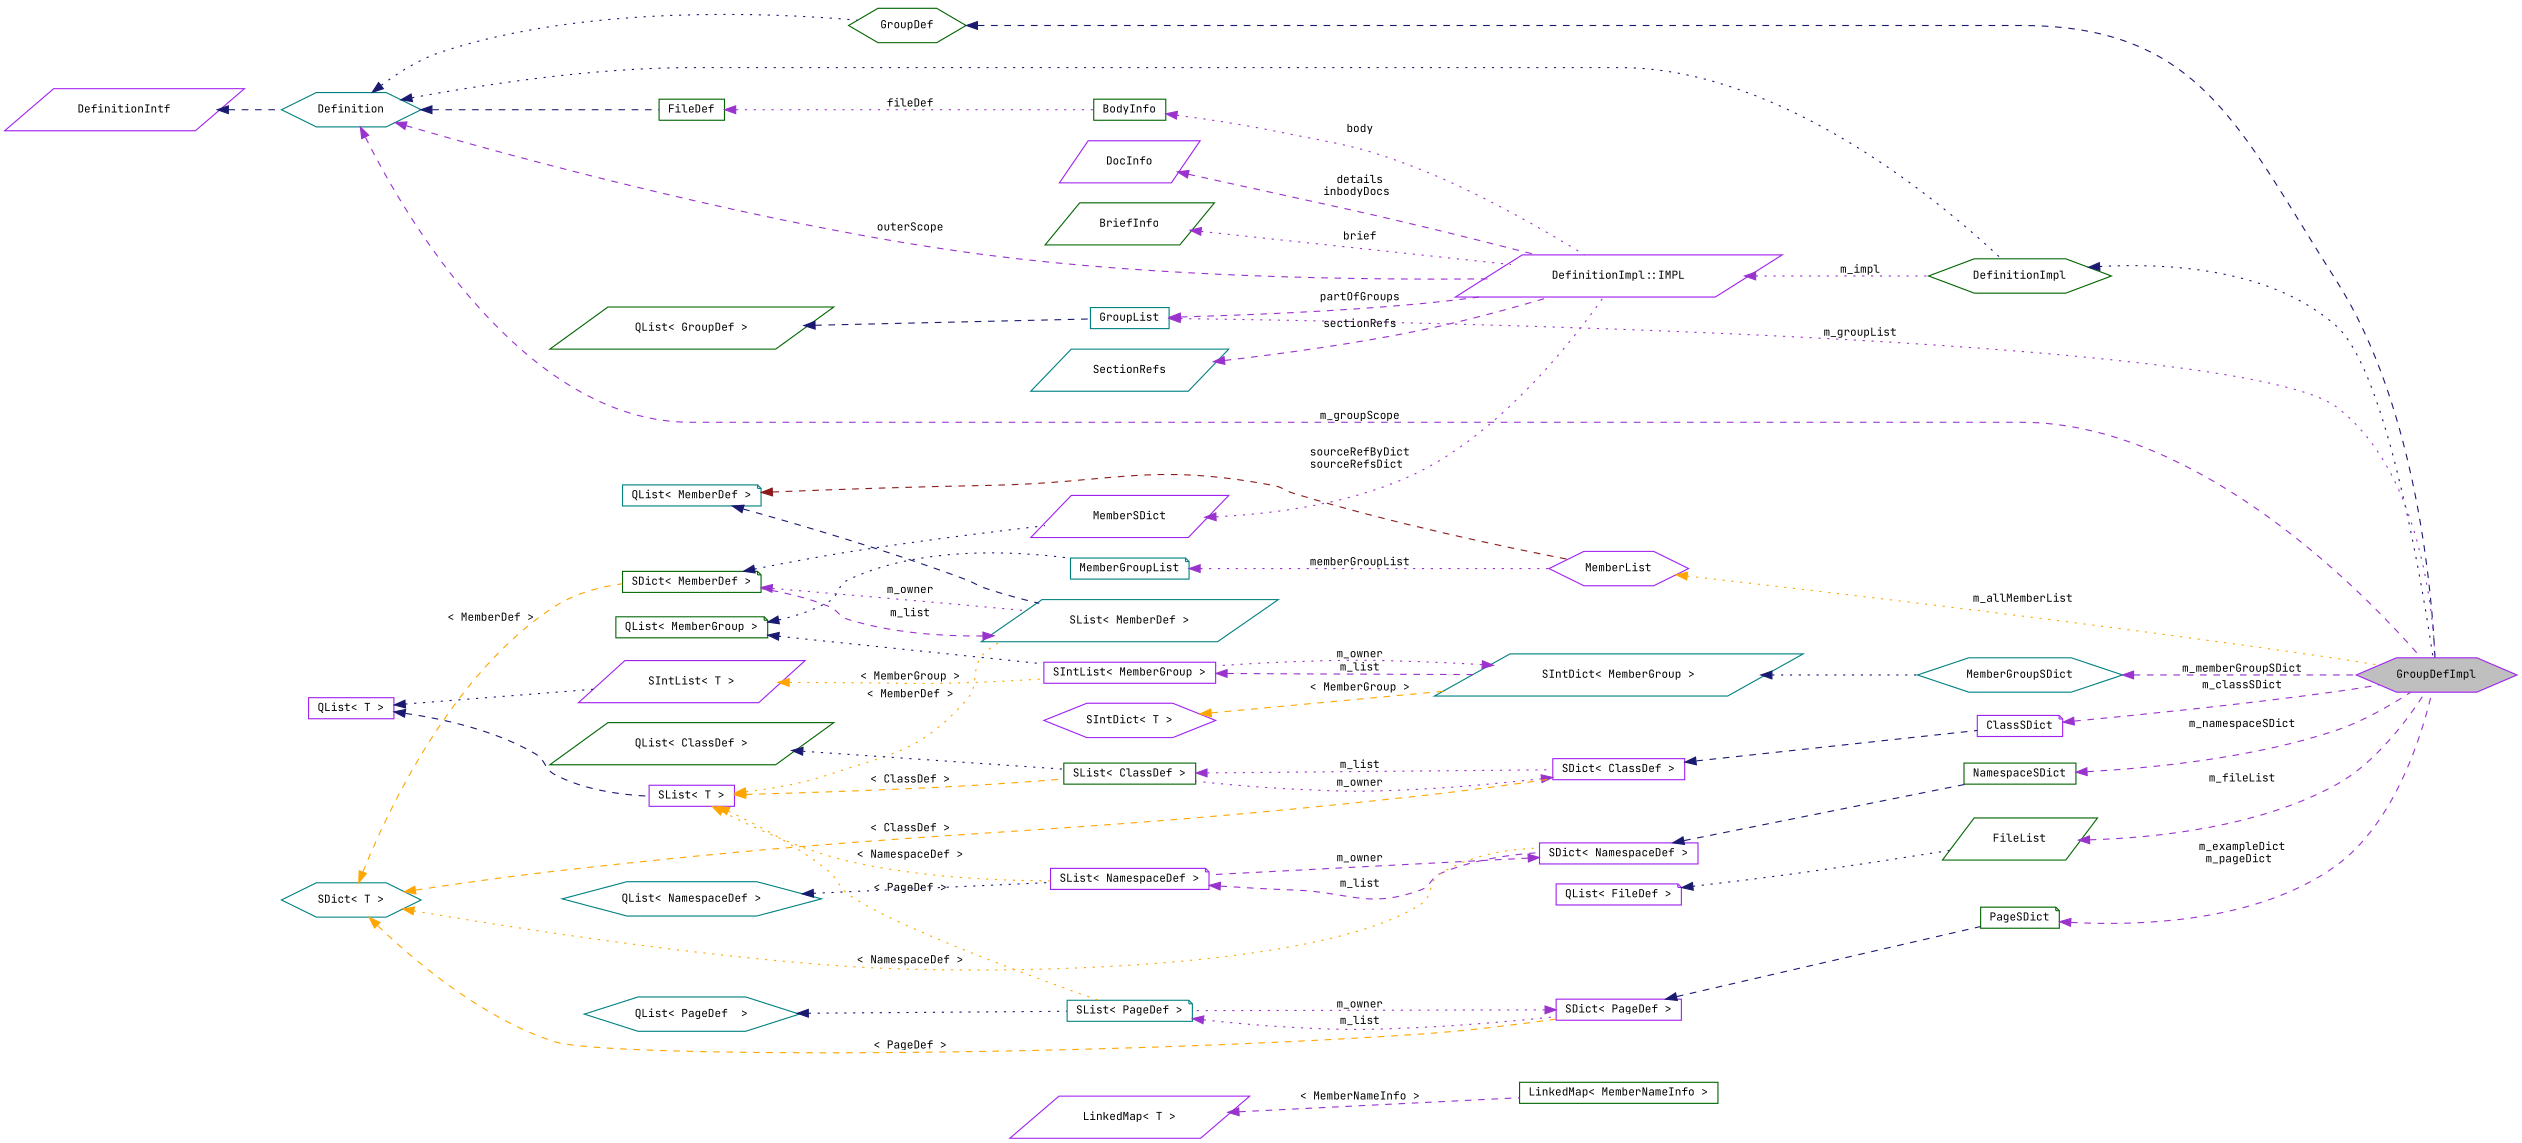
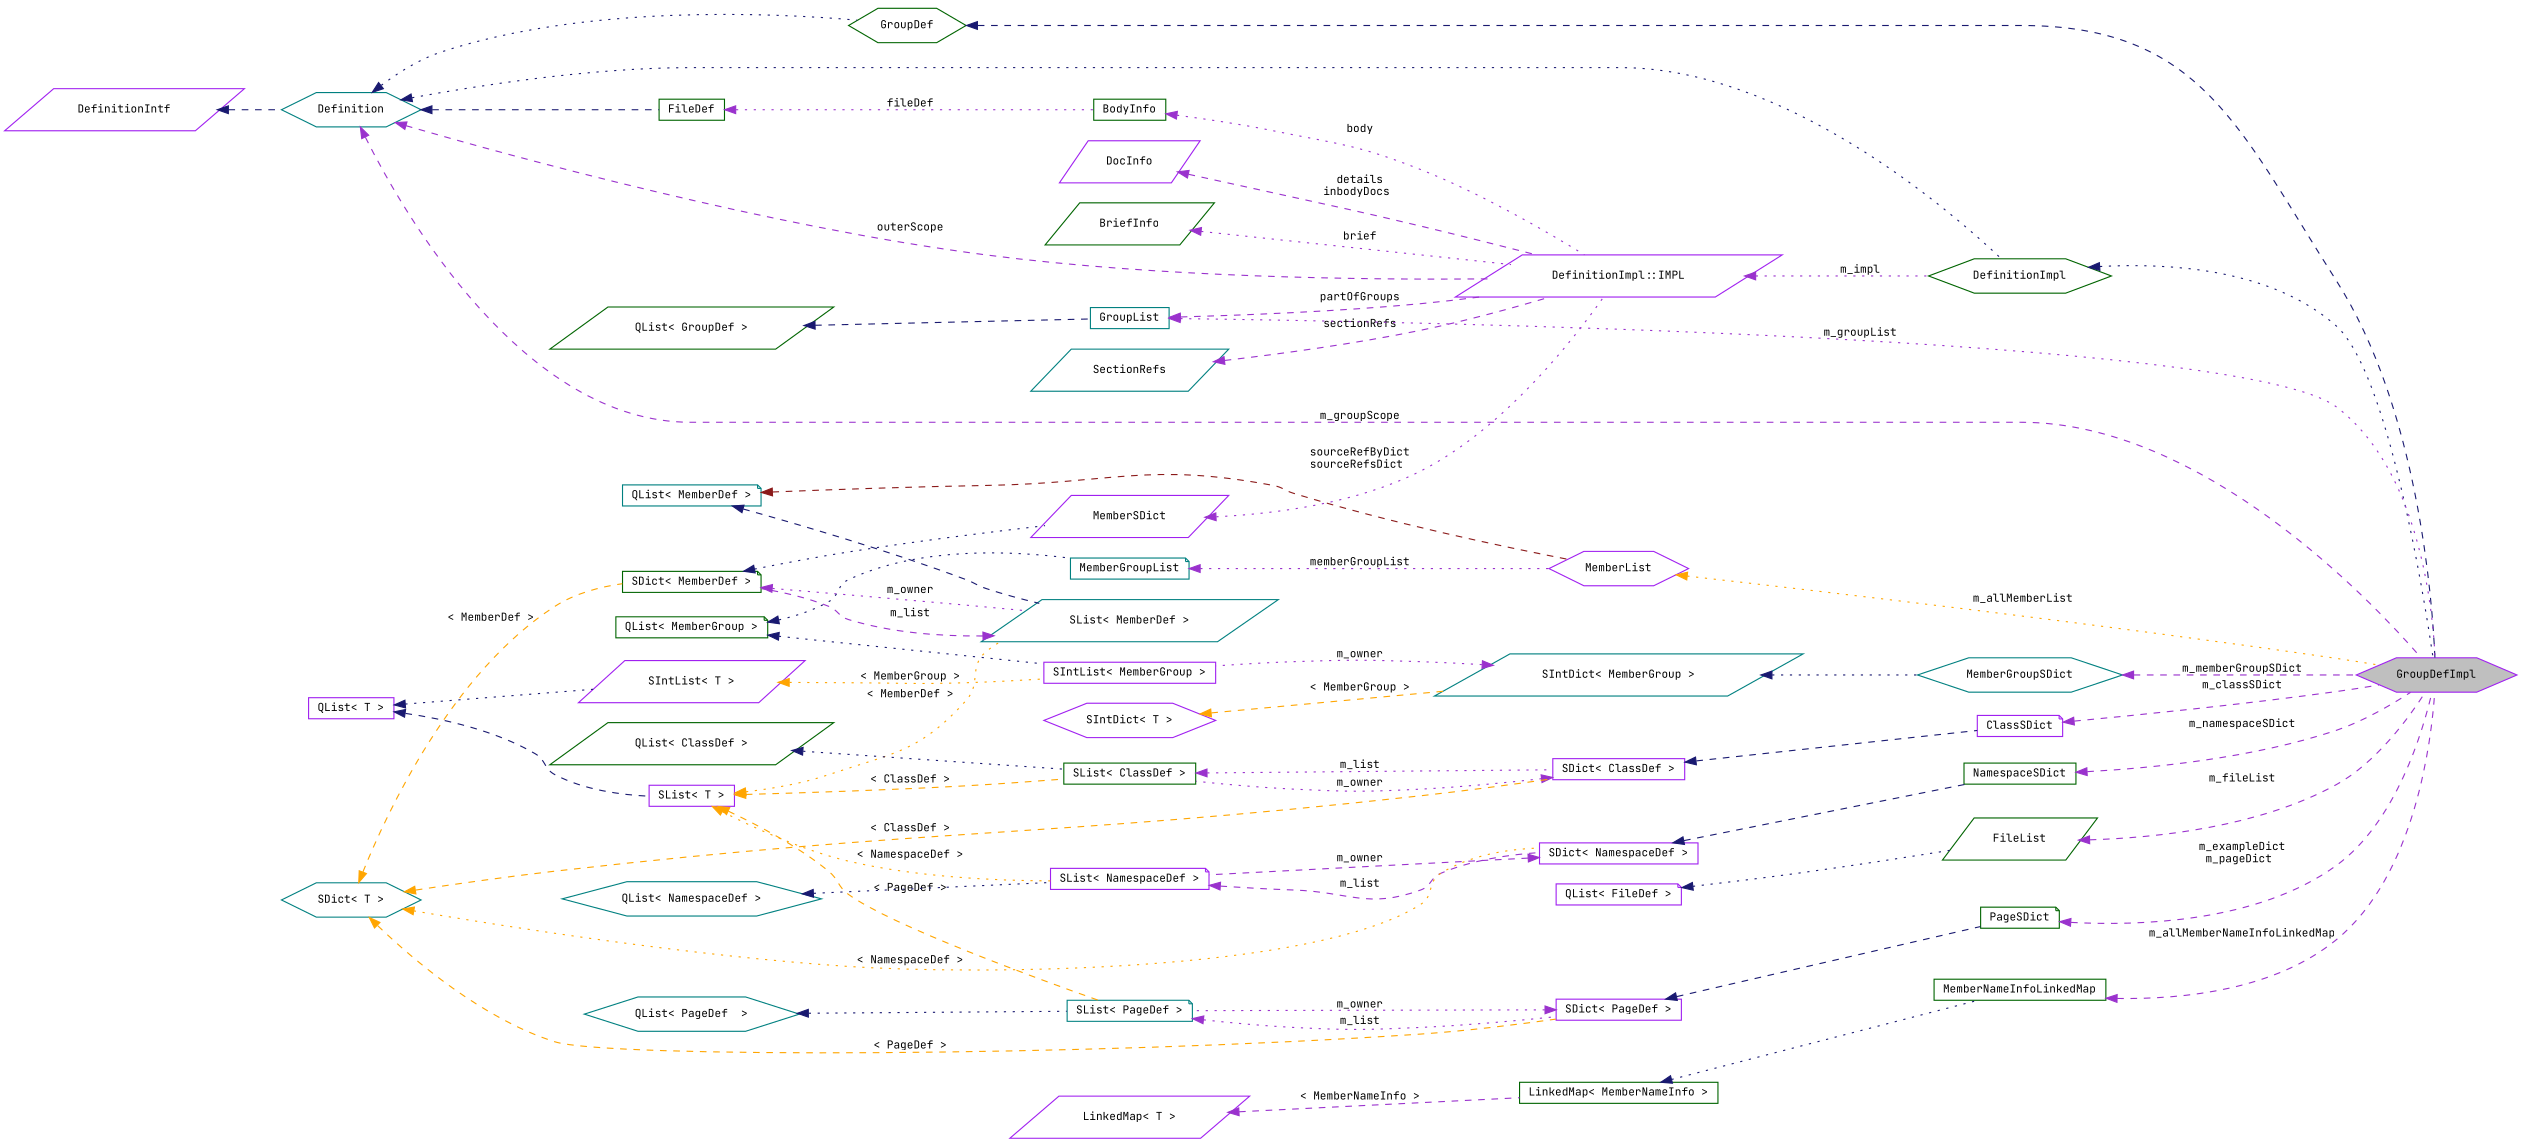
(1352, 674) -> none
(903, 924) -> (903, 924)
none -> (2020, 990)
